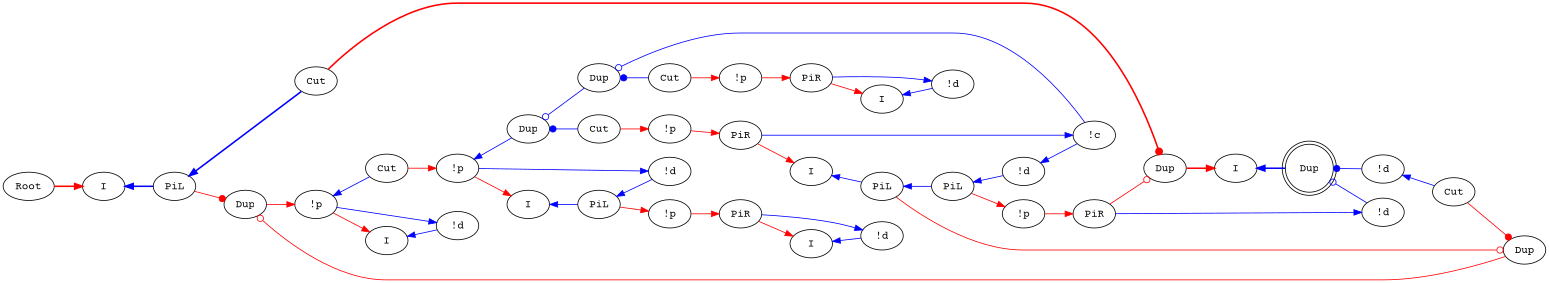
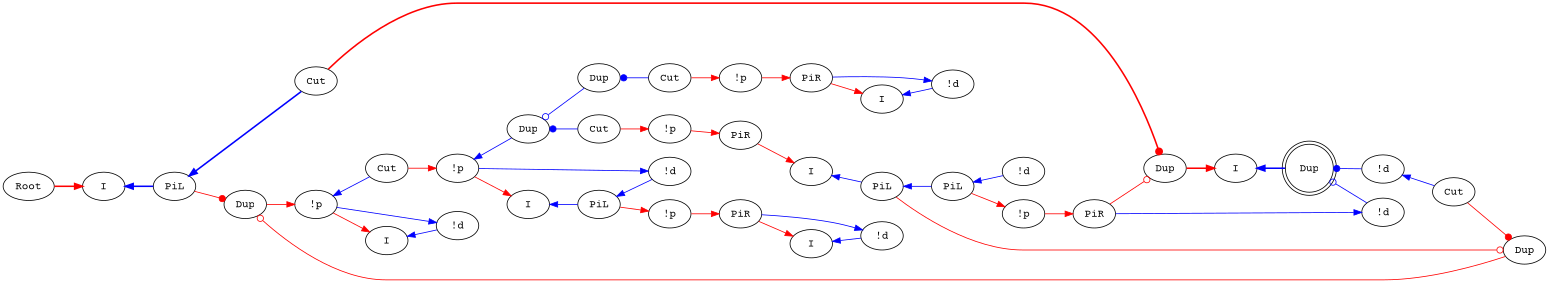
(1094, 135) -> none
